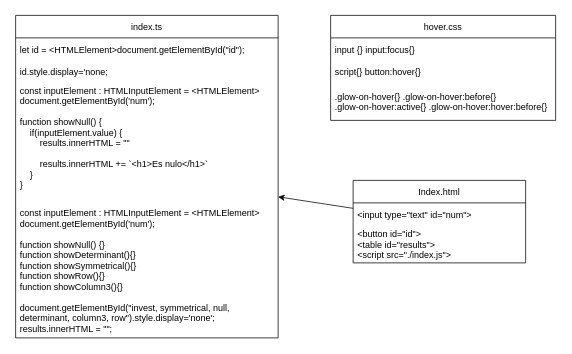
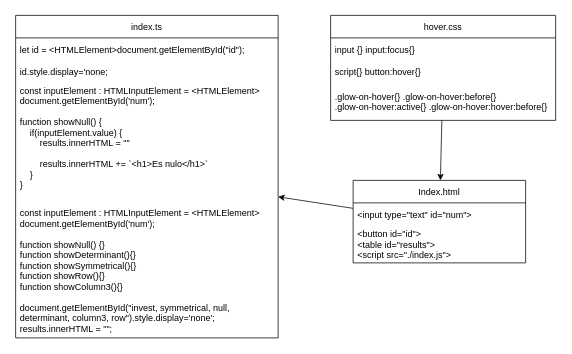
none -> (441, 135)
